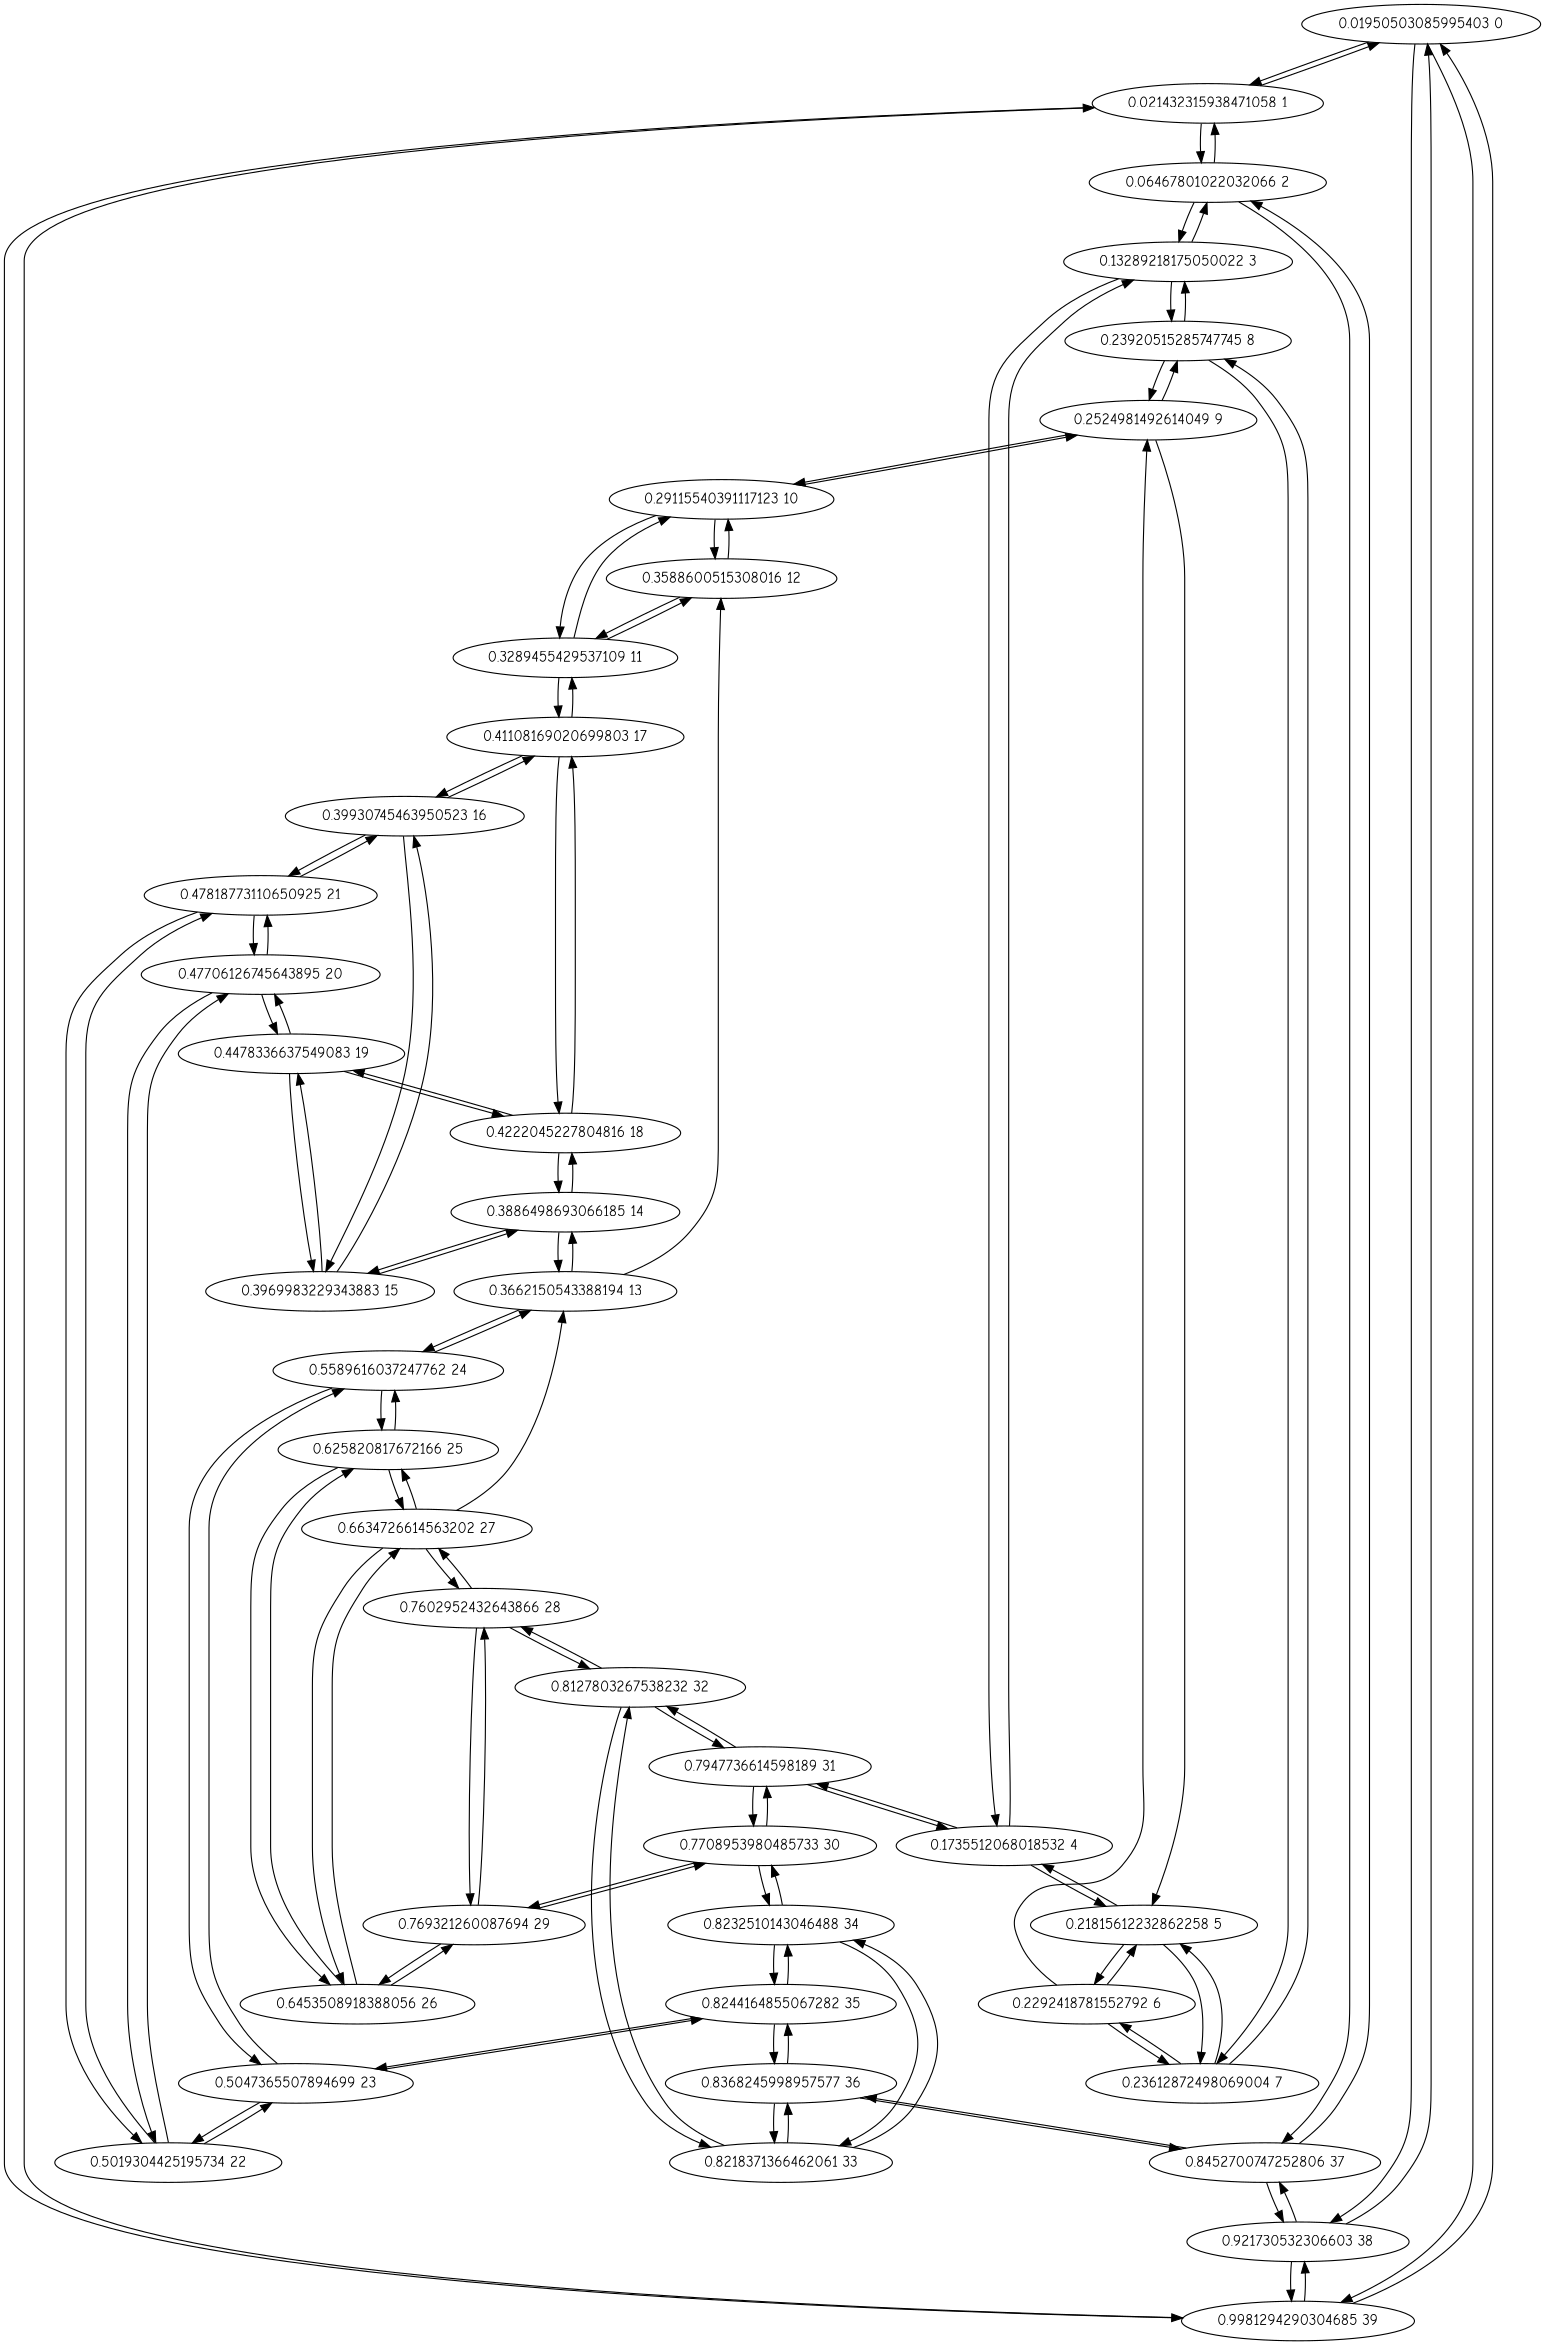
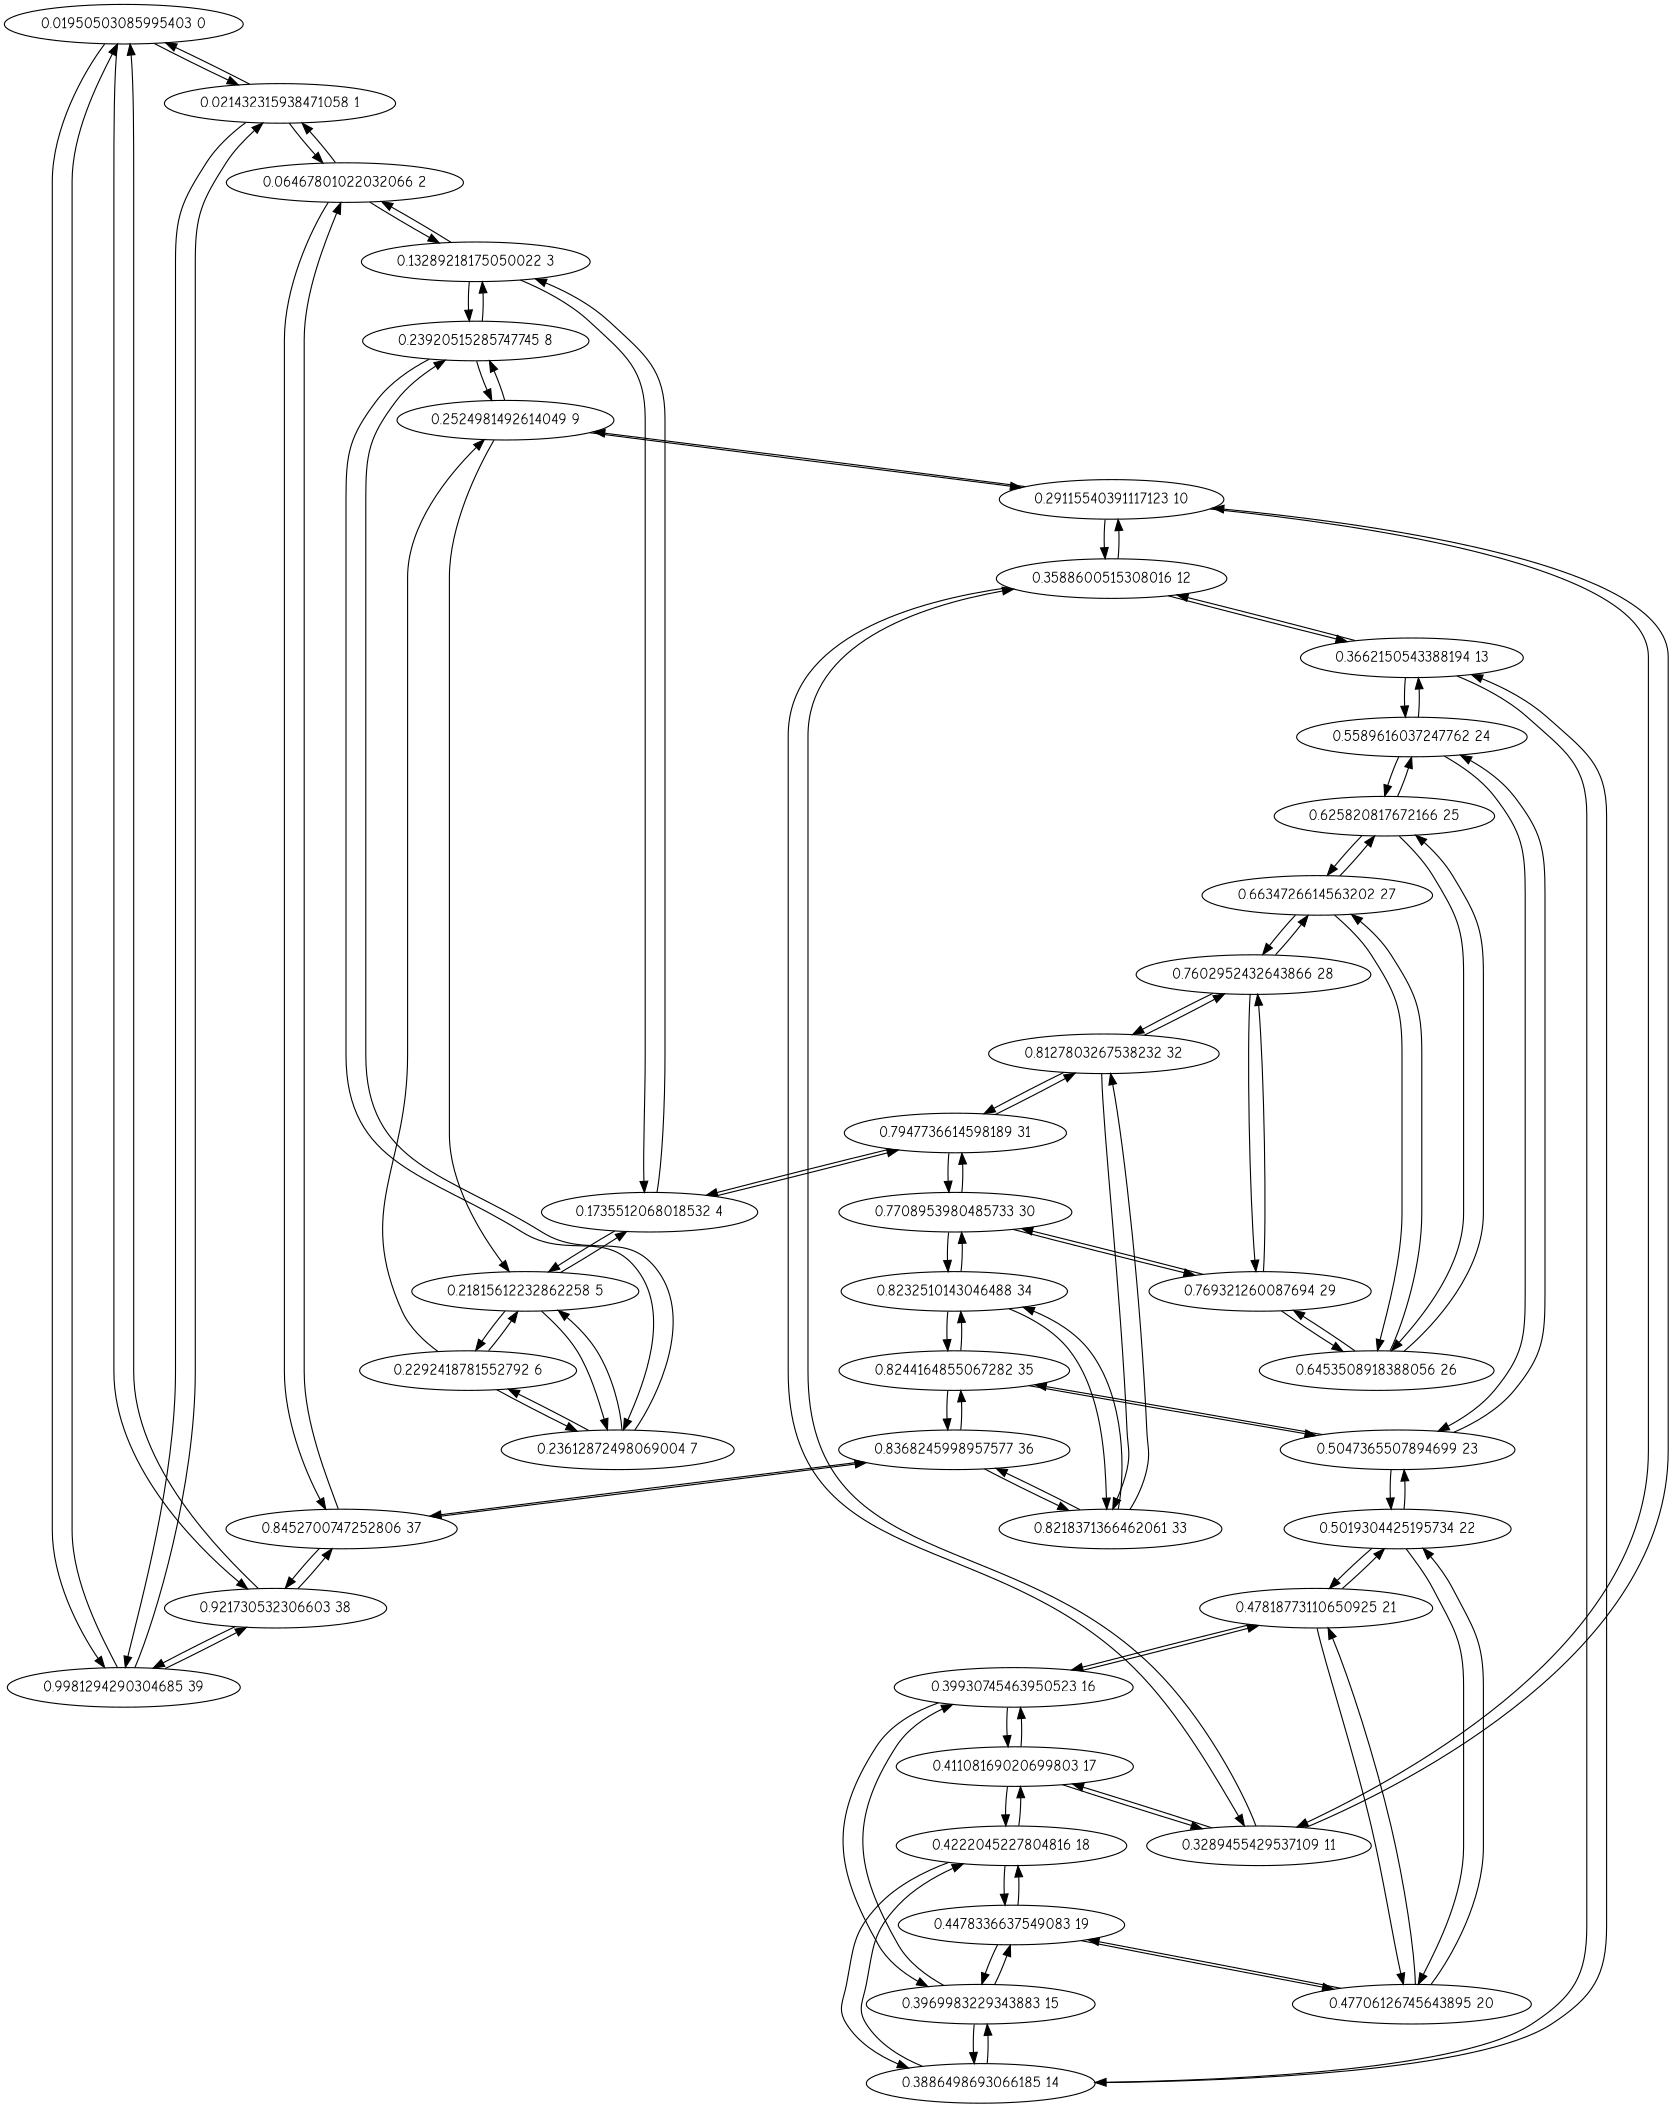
(532, 1430) -> (1252, 618)
